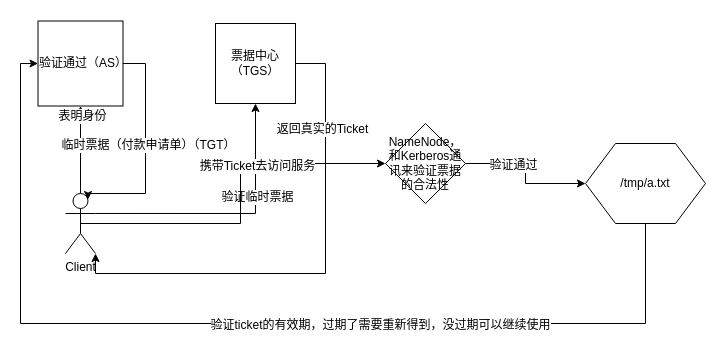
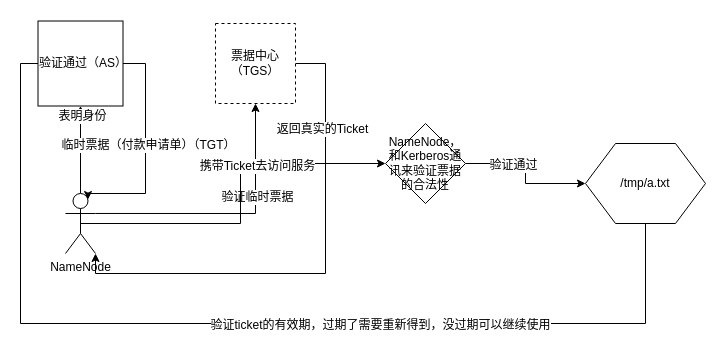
(30, 64) -> (32, 64)
(256, 64) -> (256, 64)
(81, 268) -> (81, 268)
